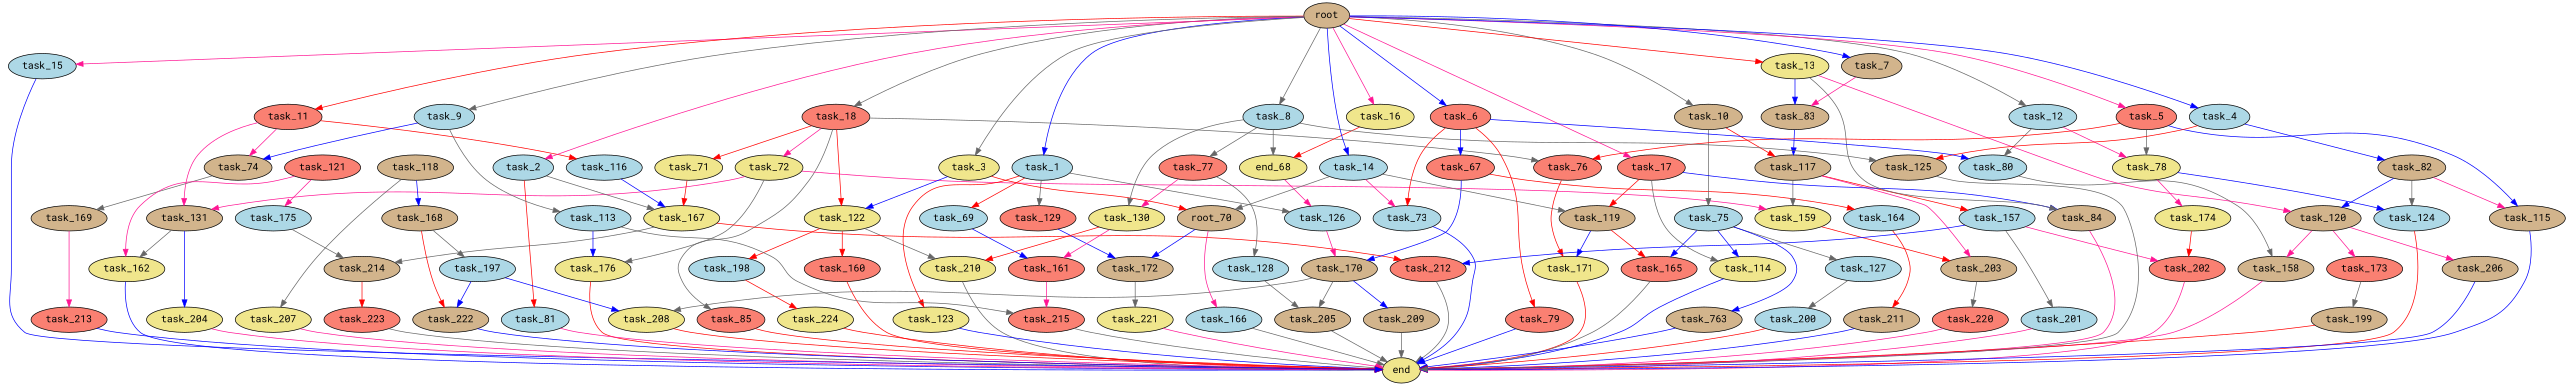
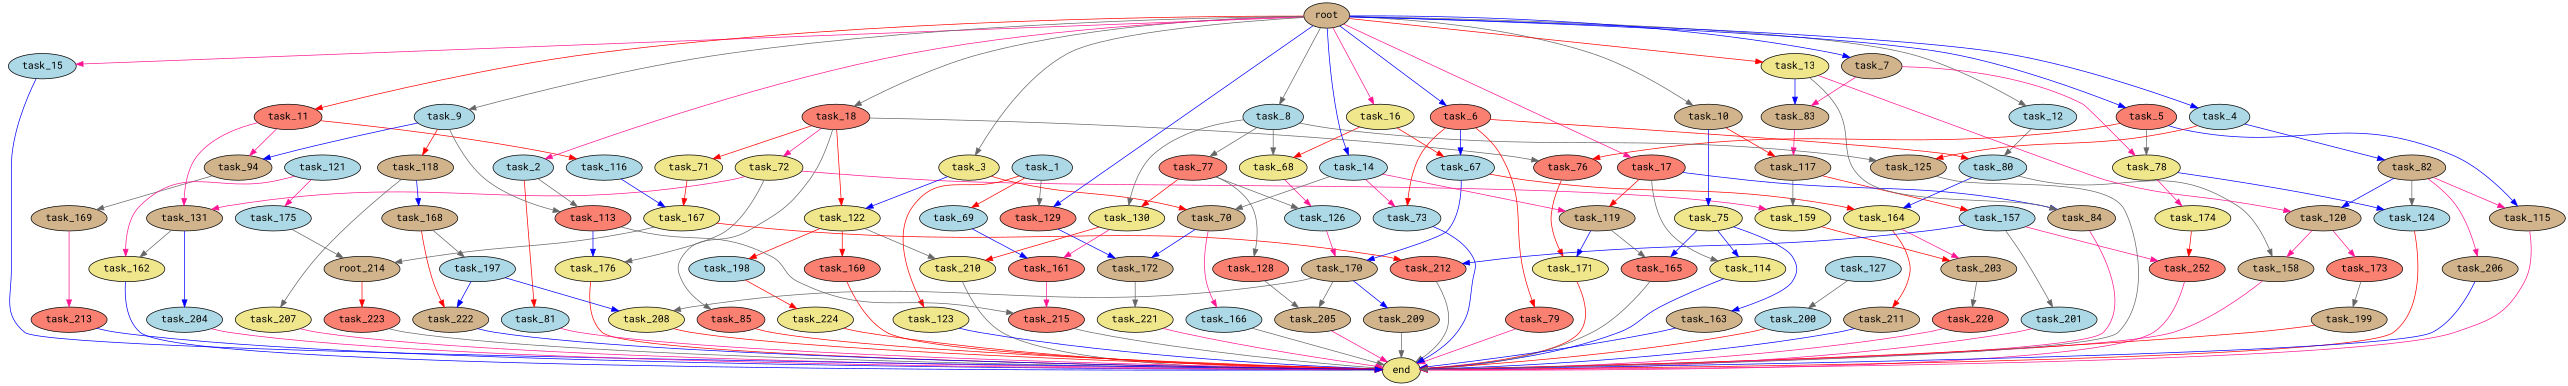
(1104, 47) -> (1186, 114)
(1913, 48) -> (1913, 48)
(1794, 134) -> (1794, 134)
(1726, 135) -> (1726, 135)
(2086, 138) -> (2027, 83)
none -> (432, 139)
none -> (1419, 142)
(1708, 164) -> (1708, 164)
(238, 168) -> (238, 168)
(323, 168) -> (323, 168)
(1273, 168) -> (1273, 168)
(1461, 168) -> (1461, 168)
none -> (1949, 188)
(592, 190) -> (555, 191)
(1176, 192) -> (1254, 191)
(1159, 194) -> (1163, 191)
(1479, 194) -> (1479, 194)
(1919, 203) -> (1927, 242)
(593, 218) -> (593, 218)
(1211, 218) -> (1211, 218)
(1708, 218) -> (1708, 218)
(1882, 218) -> (1882, 218)
(1625, 241) -> (1625, 241)
(2398, 243) -> (2459, 209)
(1796, 247) -> none
(362, 269) -> (362, 269)
(1251, 269) -> (1251, 269)
(2187, 269) -> (2187, 269)
(185, 320) -> (185, 320)
(1704, 320) -> (1704, 320)
(1356, 345) -> (1356, 345)
(1470, 345) -> (1470, 345)
(2012, 362) -> (2012, 362)
